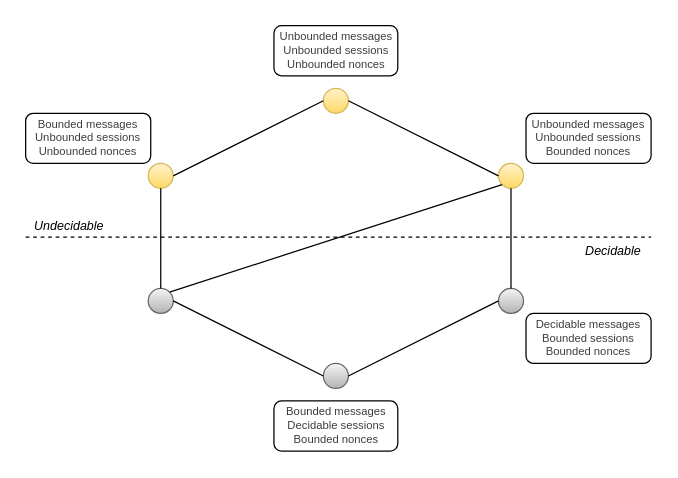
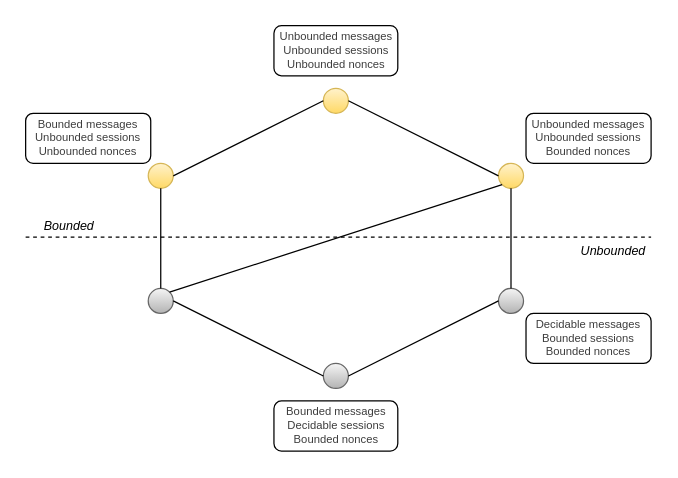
(69, 226) -> (69, 226)
(613, 251) -> (613, 251)
